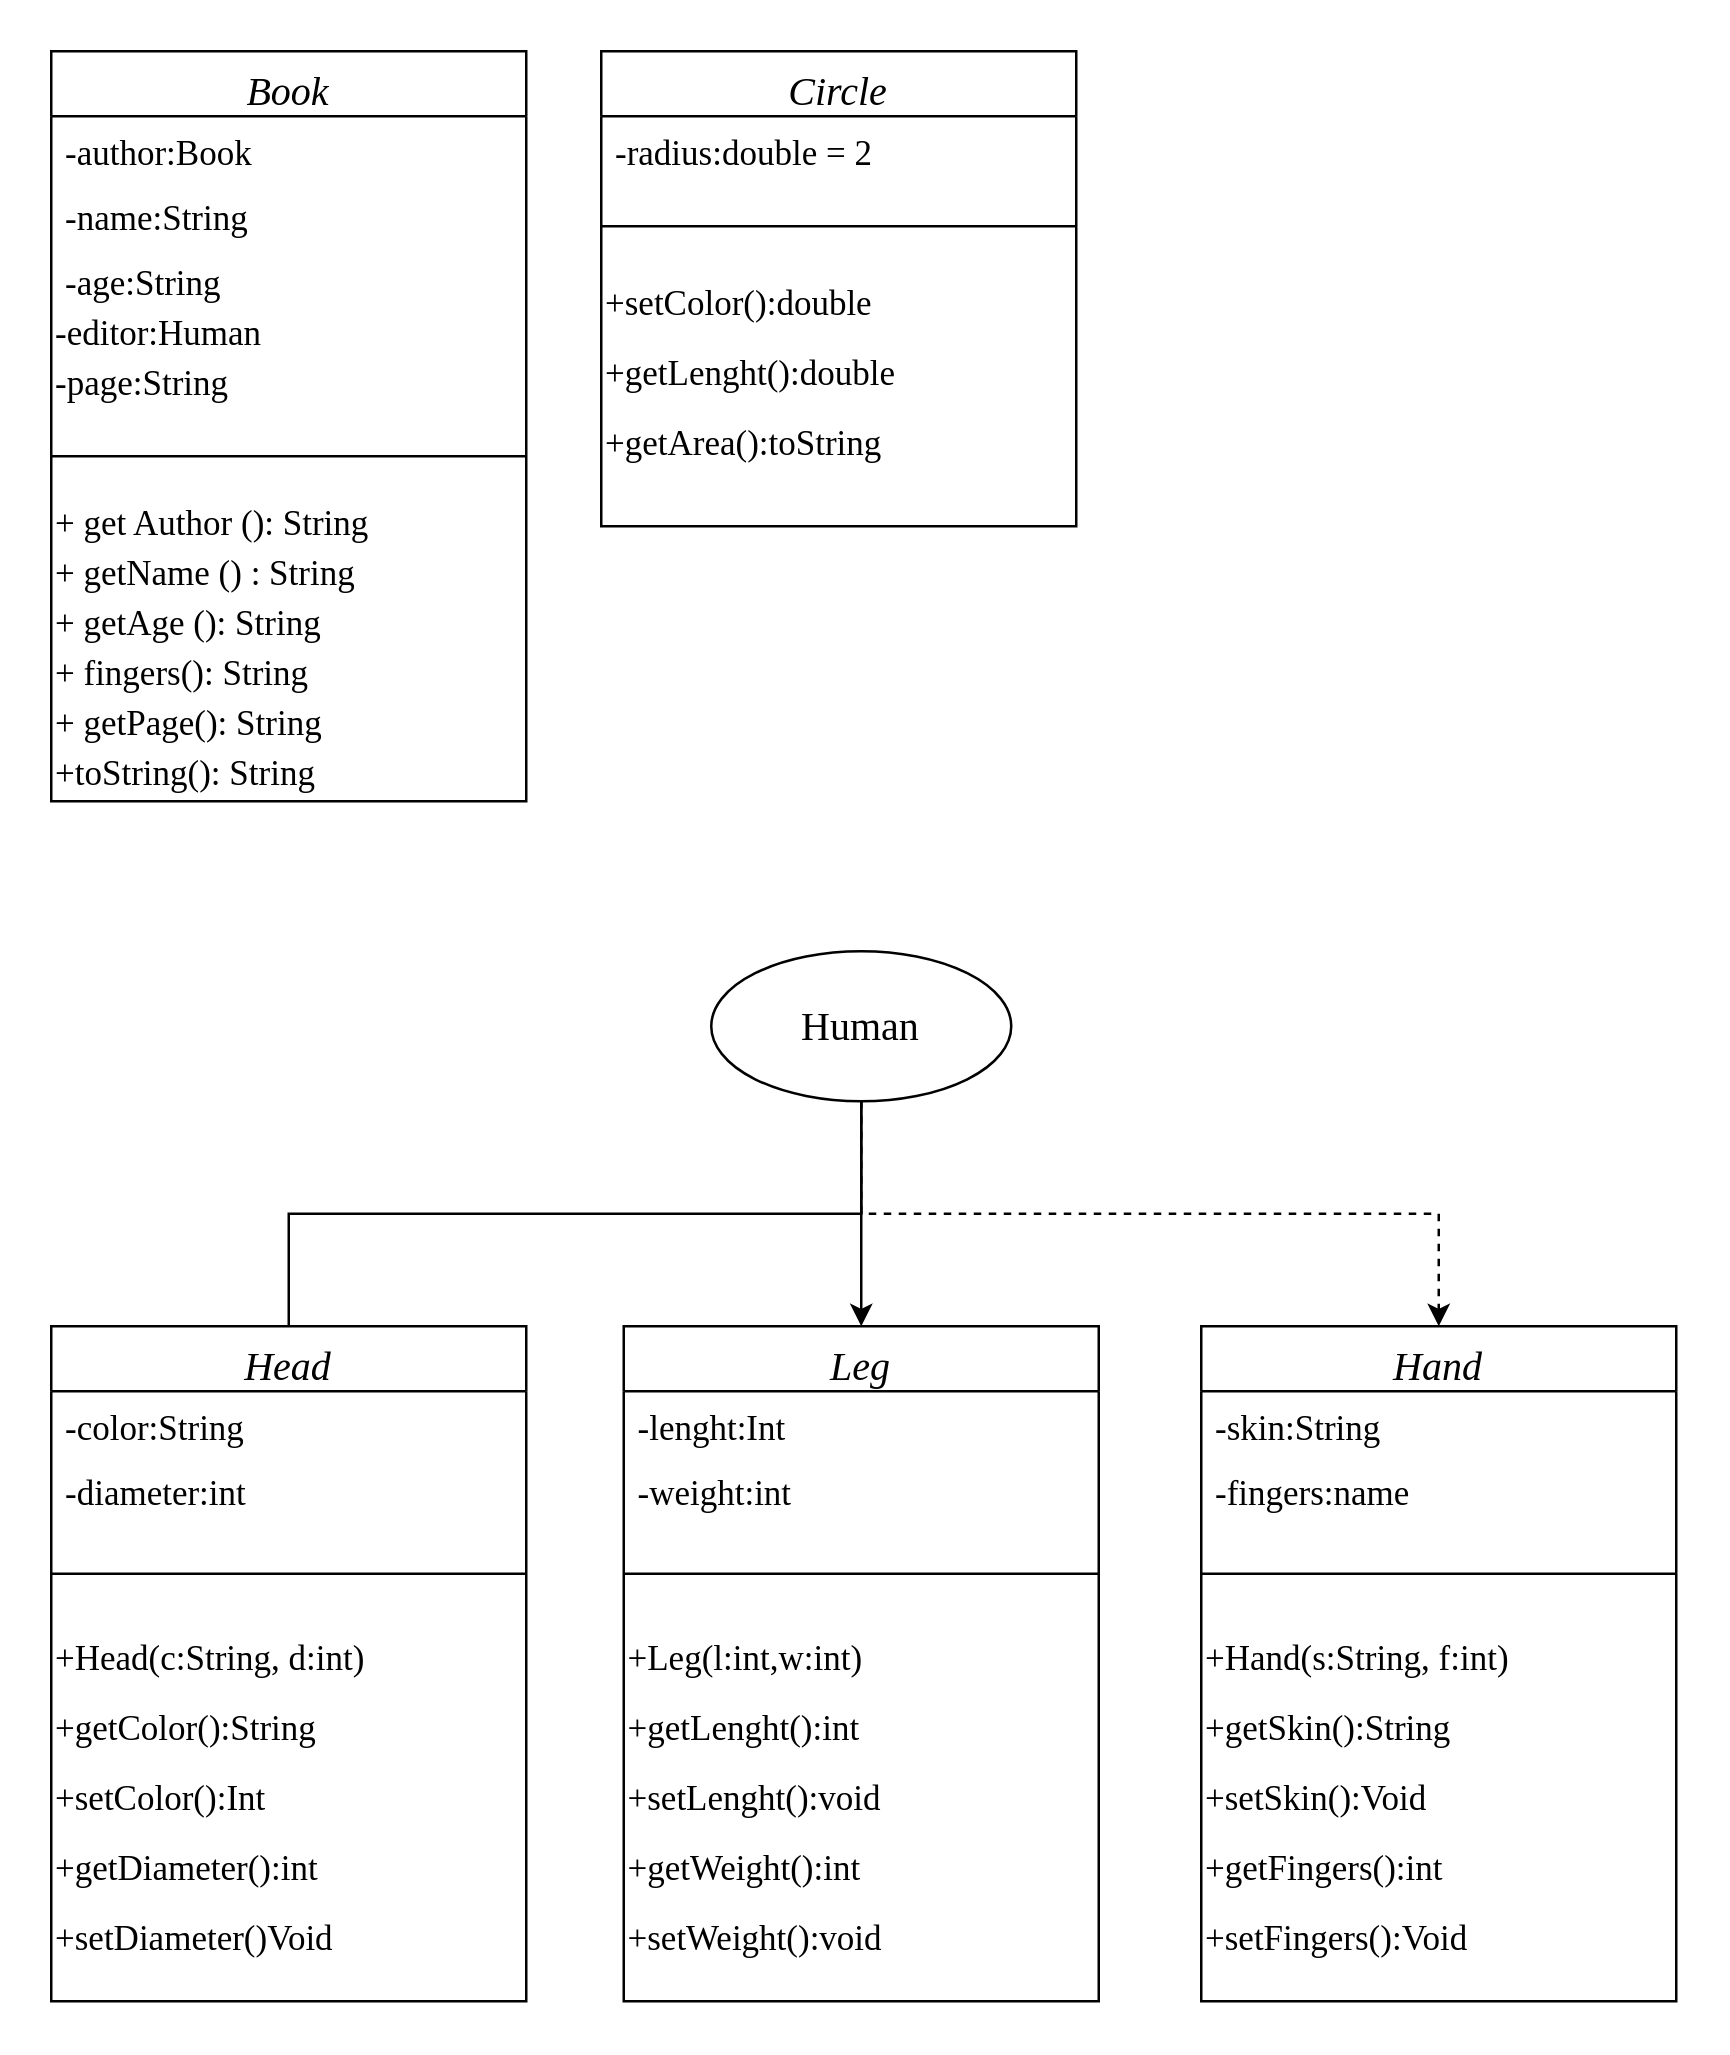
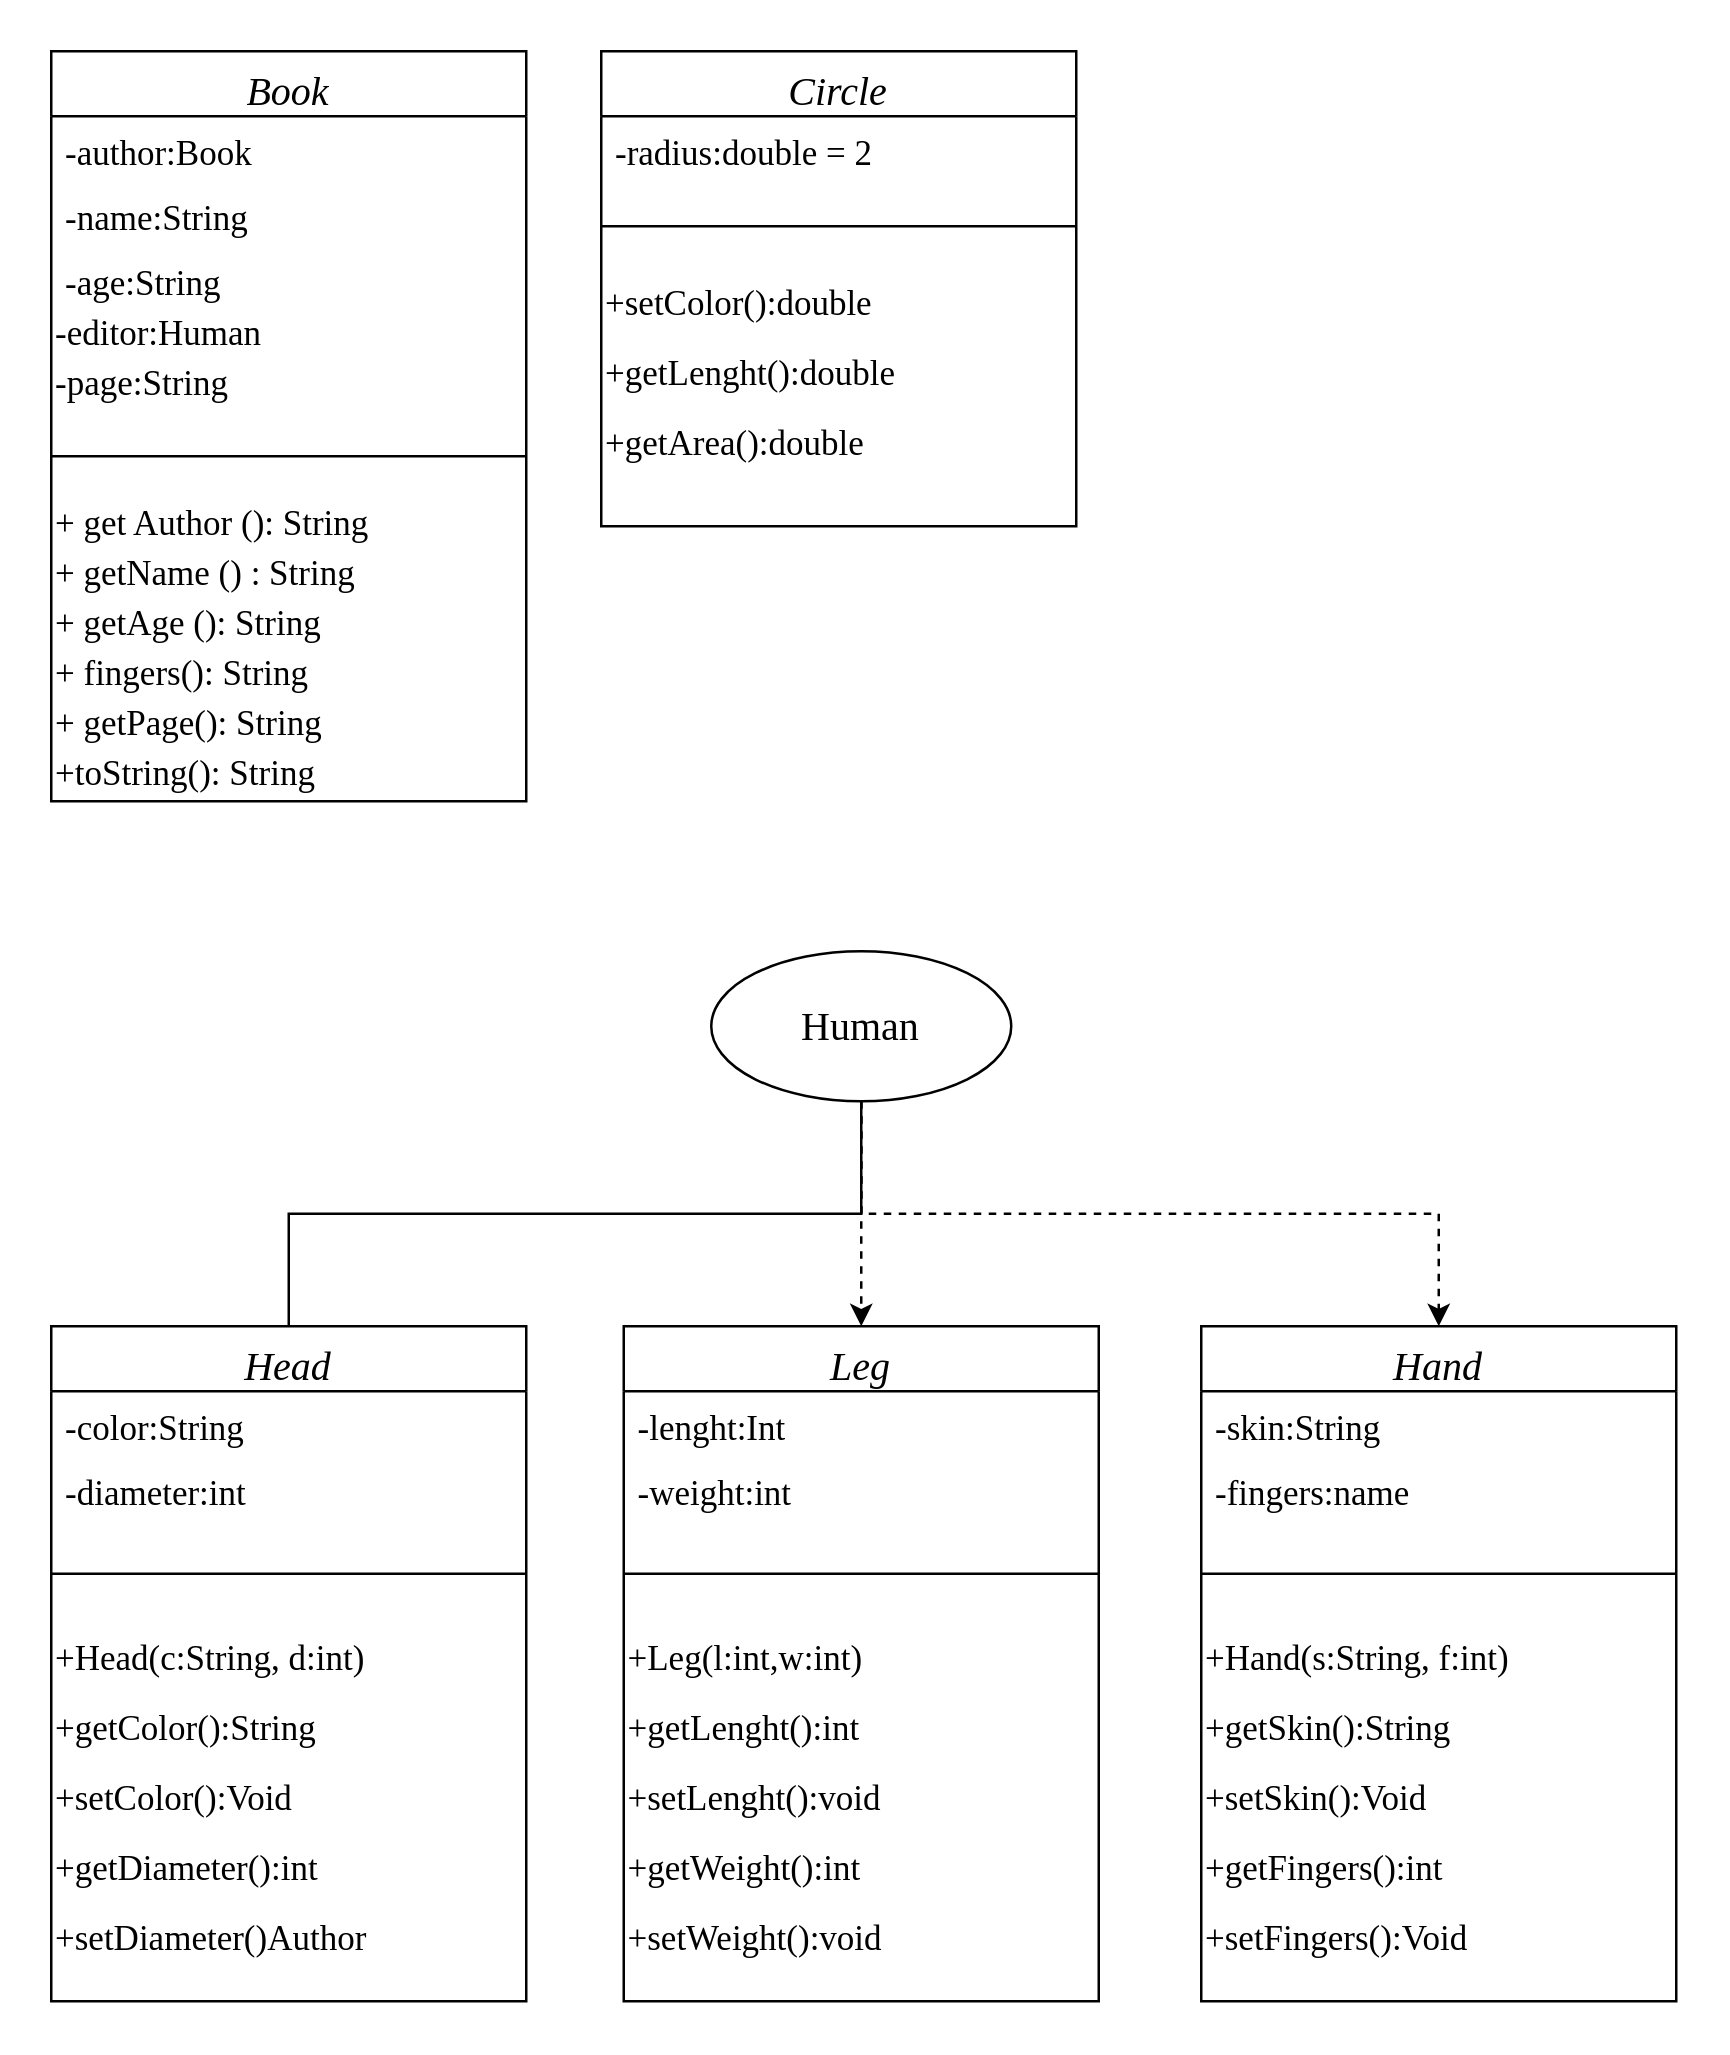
(783, 446) -> (764, 446)
(861, 1264) -> (861, 1264)
(194, 1801) -> (199, 1801)
(224, 1941) -> (248, 1941)
